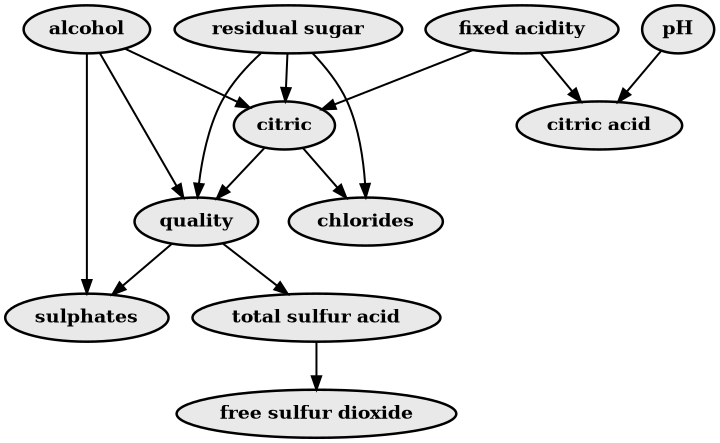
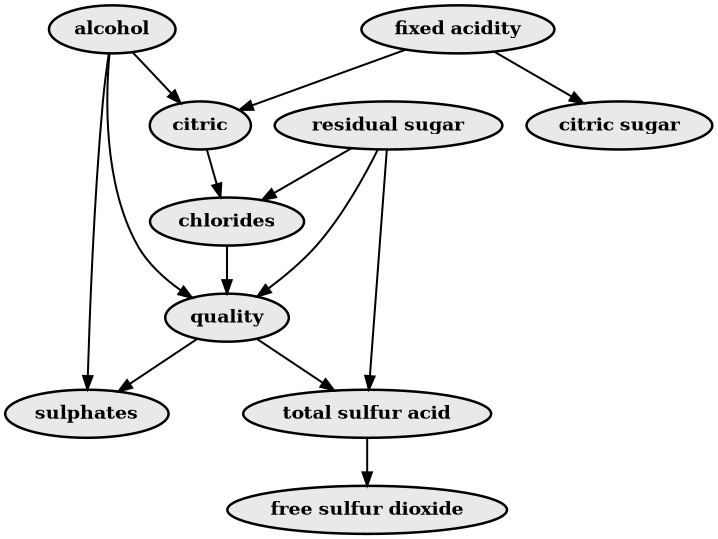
(678, 29) -> none
(287, 71) -> (378, 263)
(599, 125) -> (619, 125)
(245, 168) -> (227, 263)
